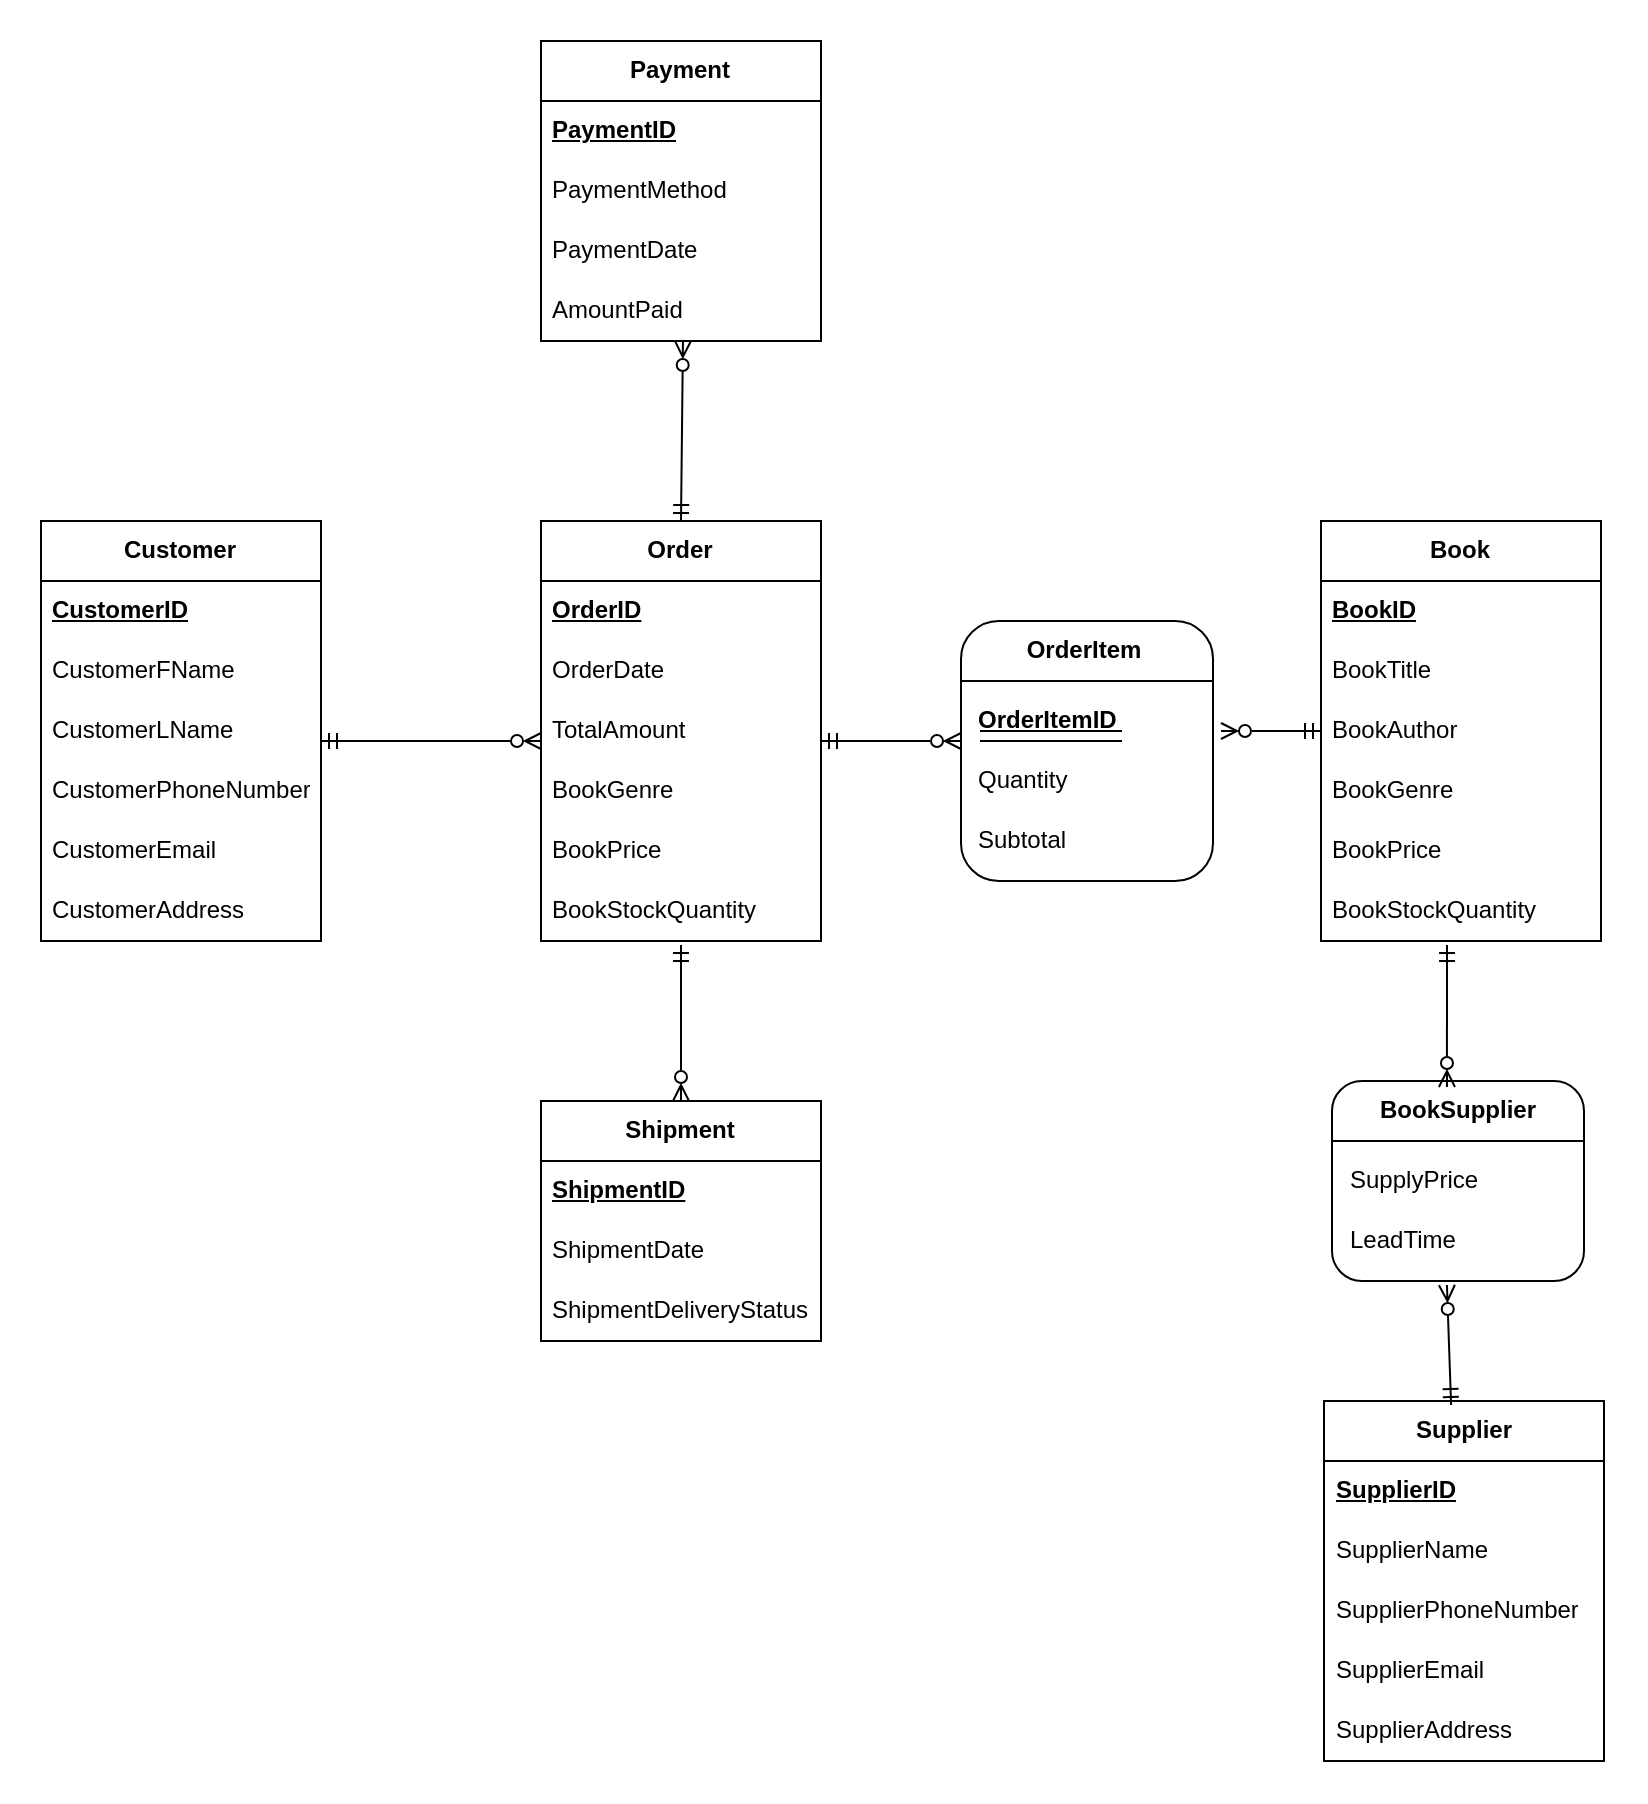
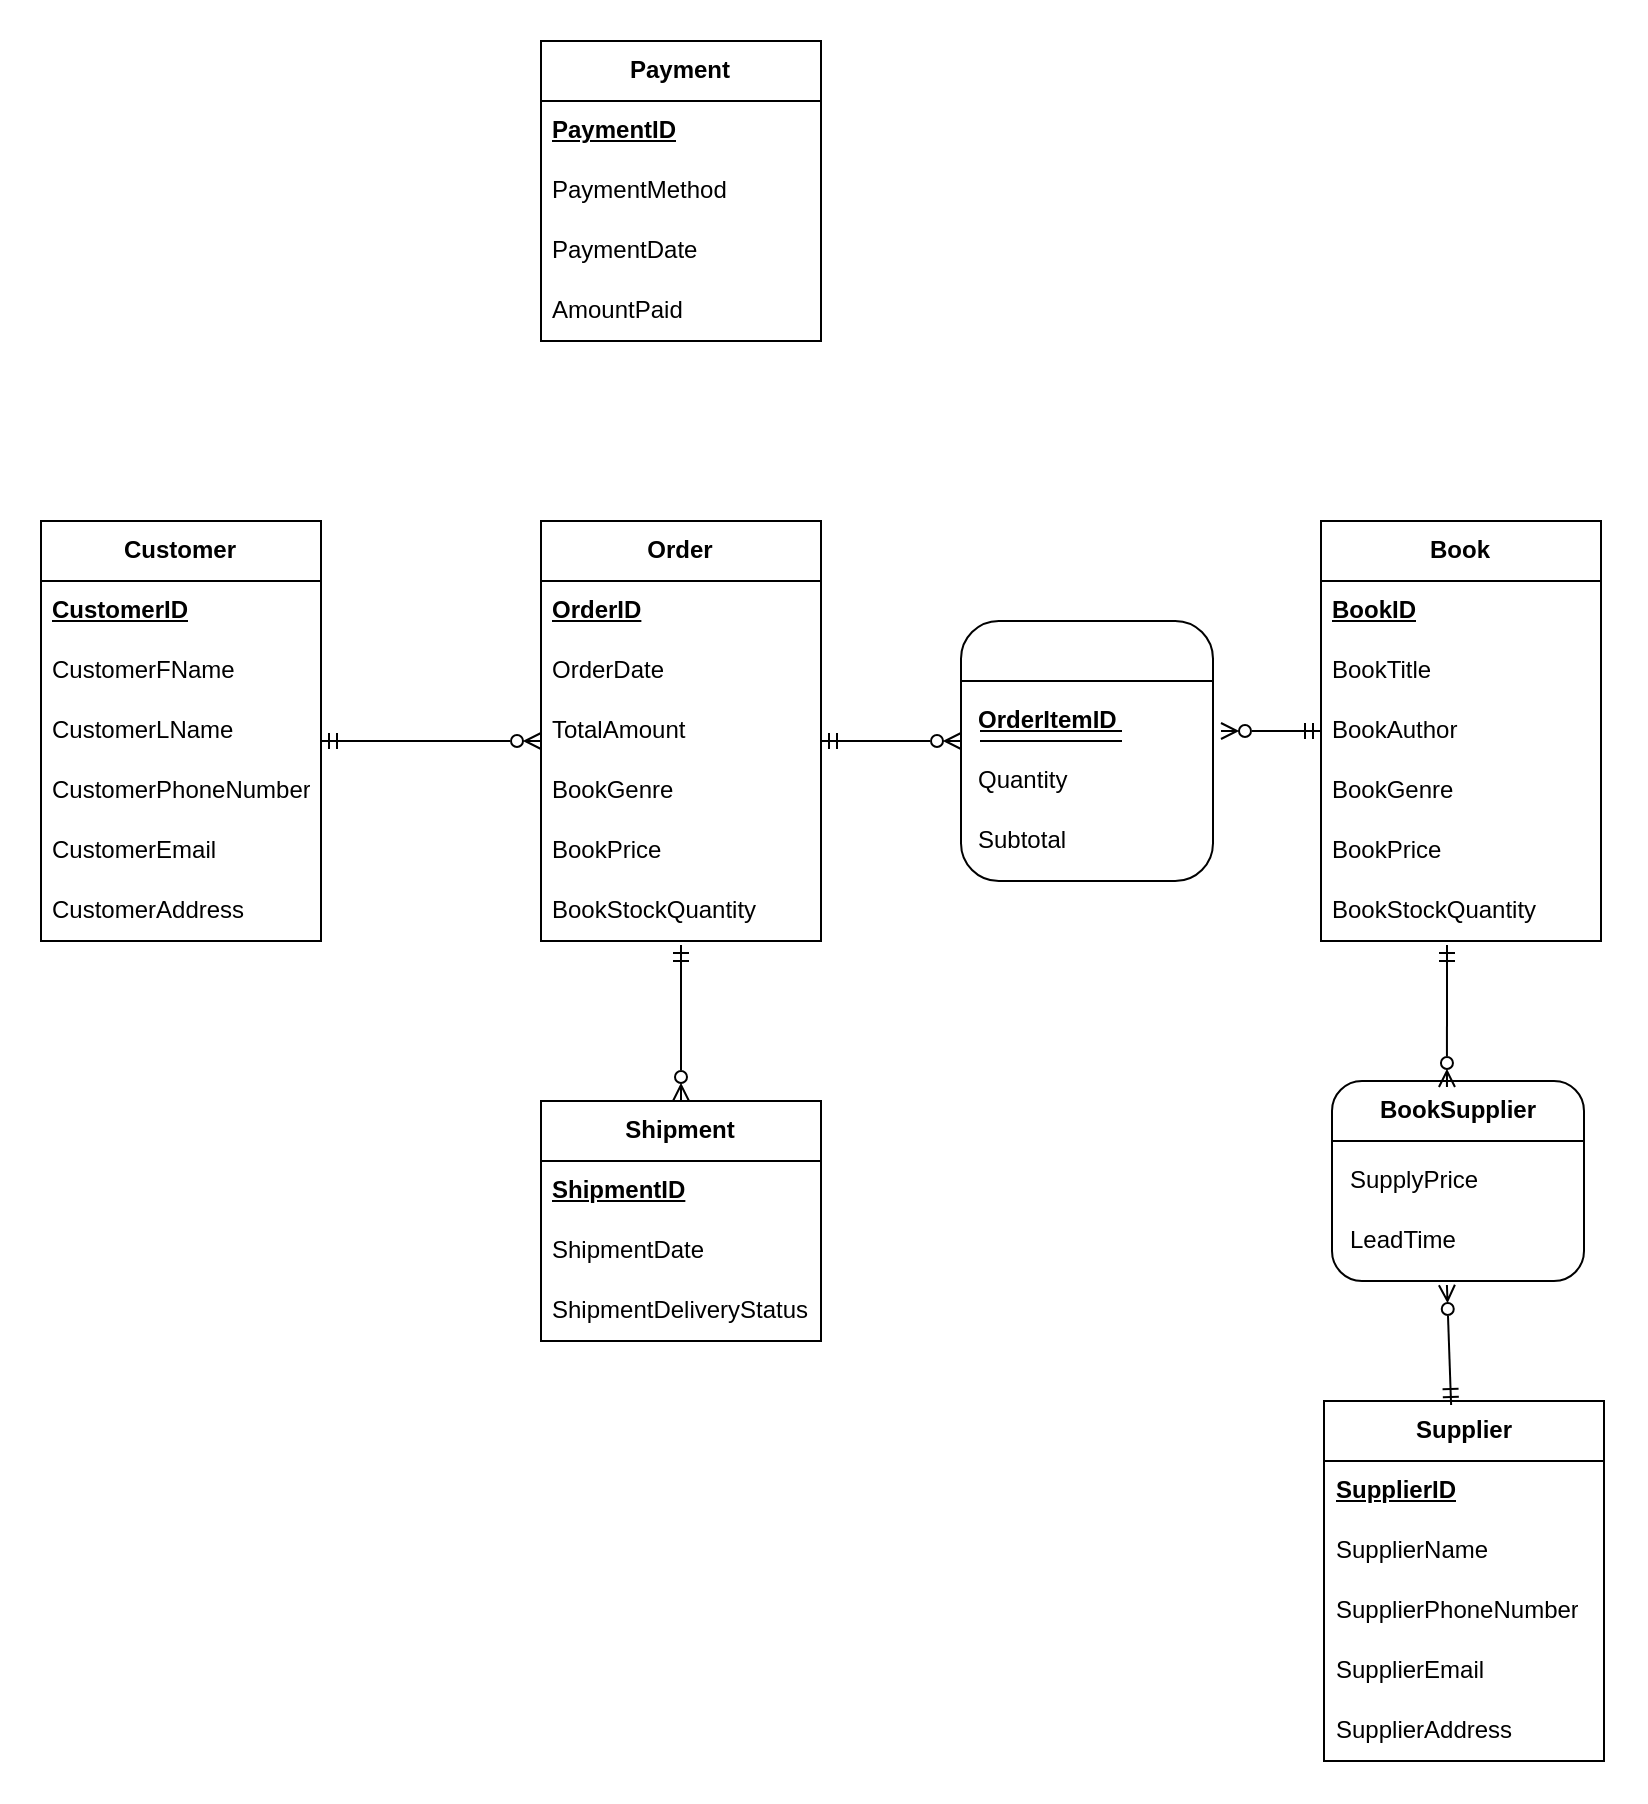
(682, 447) -> none
(1085, 651) -> none
